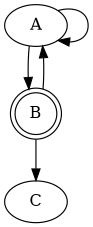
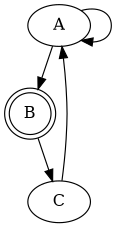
(44, 74) -> (67, 119)
